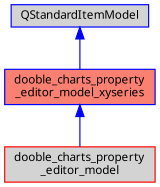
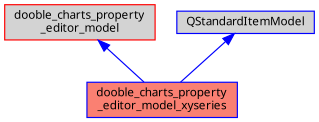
(80, 132) -> (125, 65)
